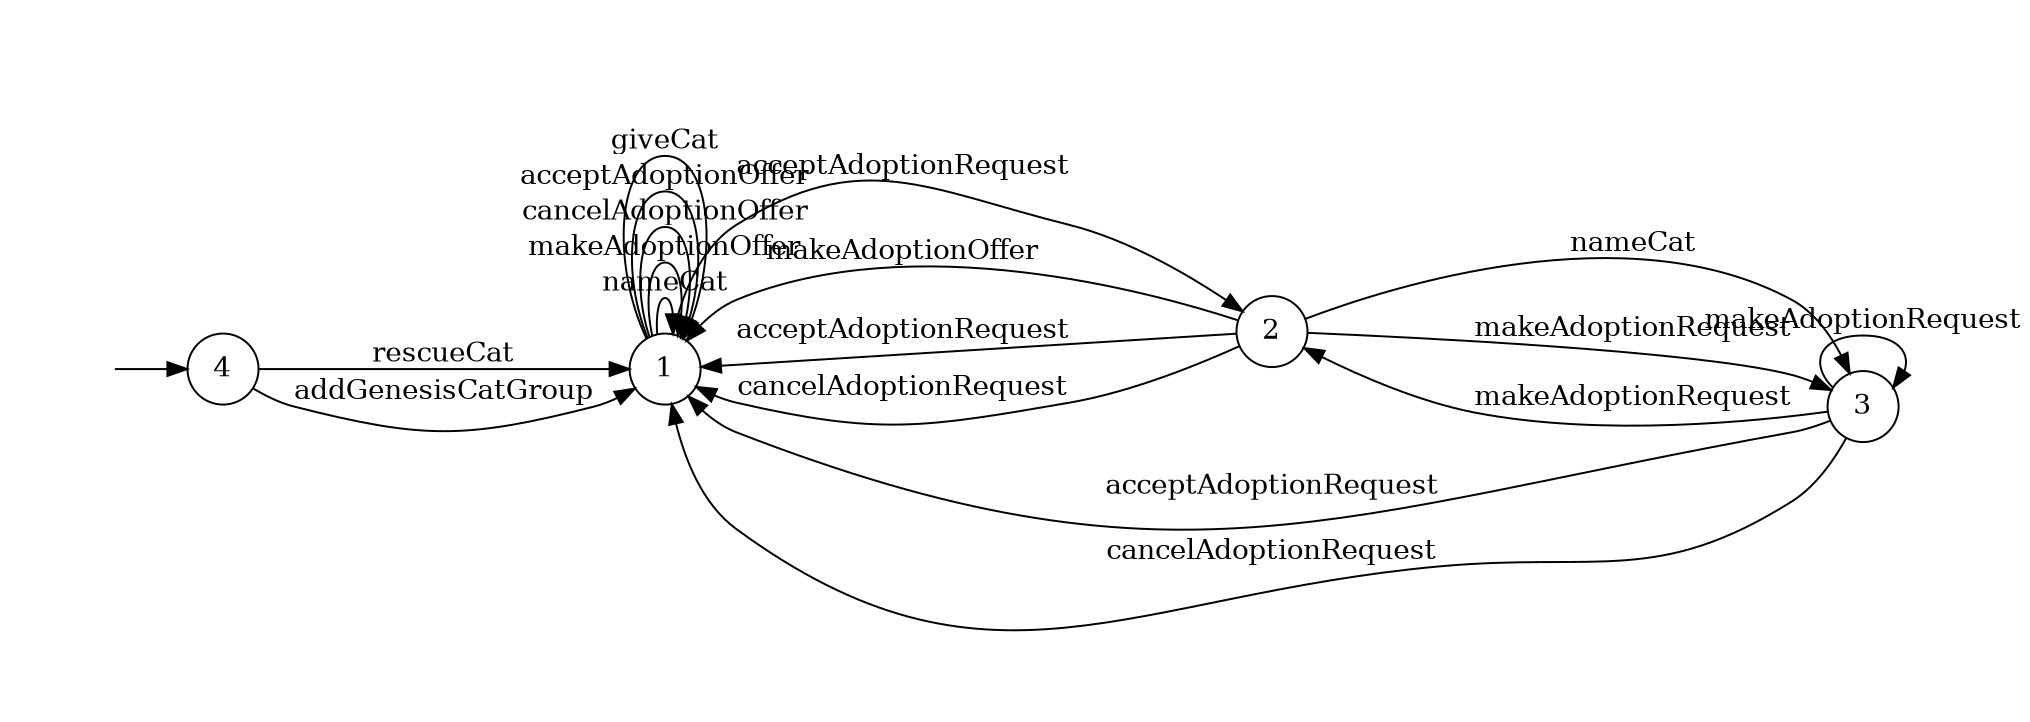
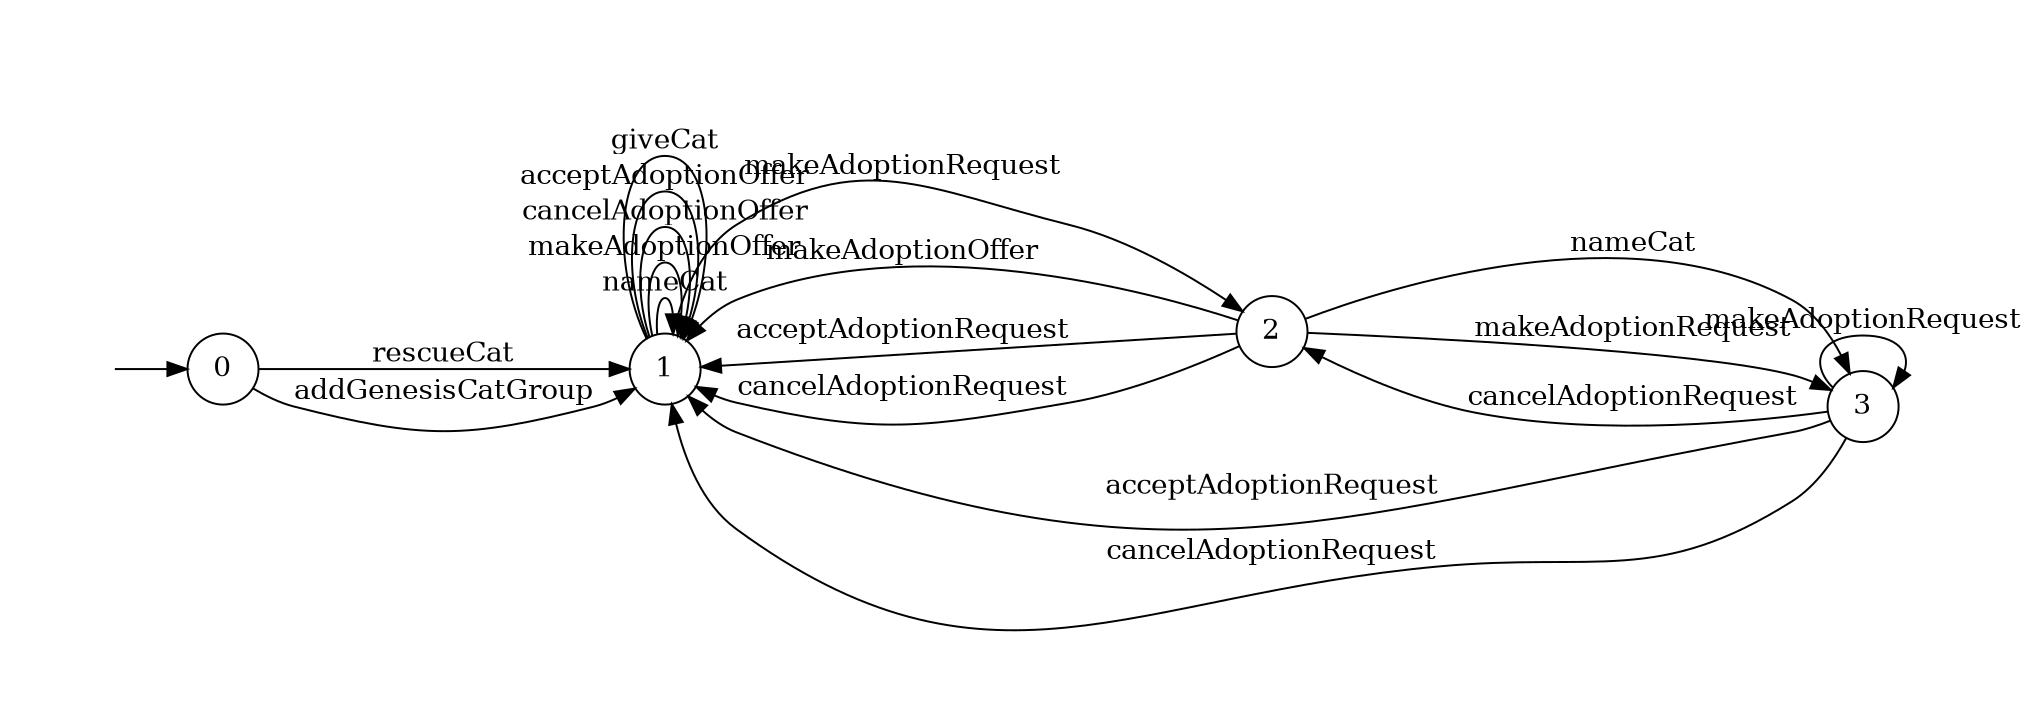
(903, 167) -> (903, 167)
(223, 369) -> (223, 369)
(1633, 398) -> (1633, 398)
